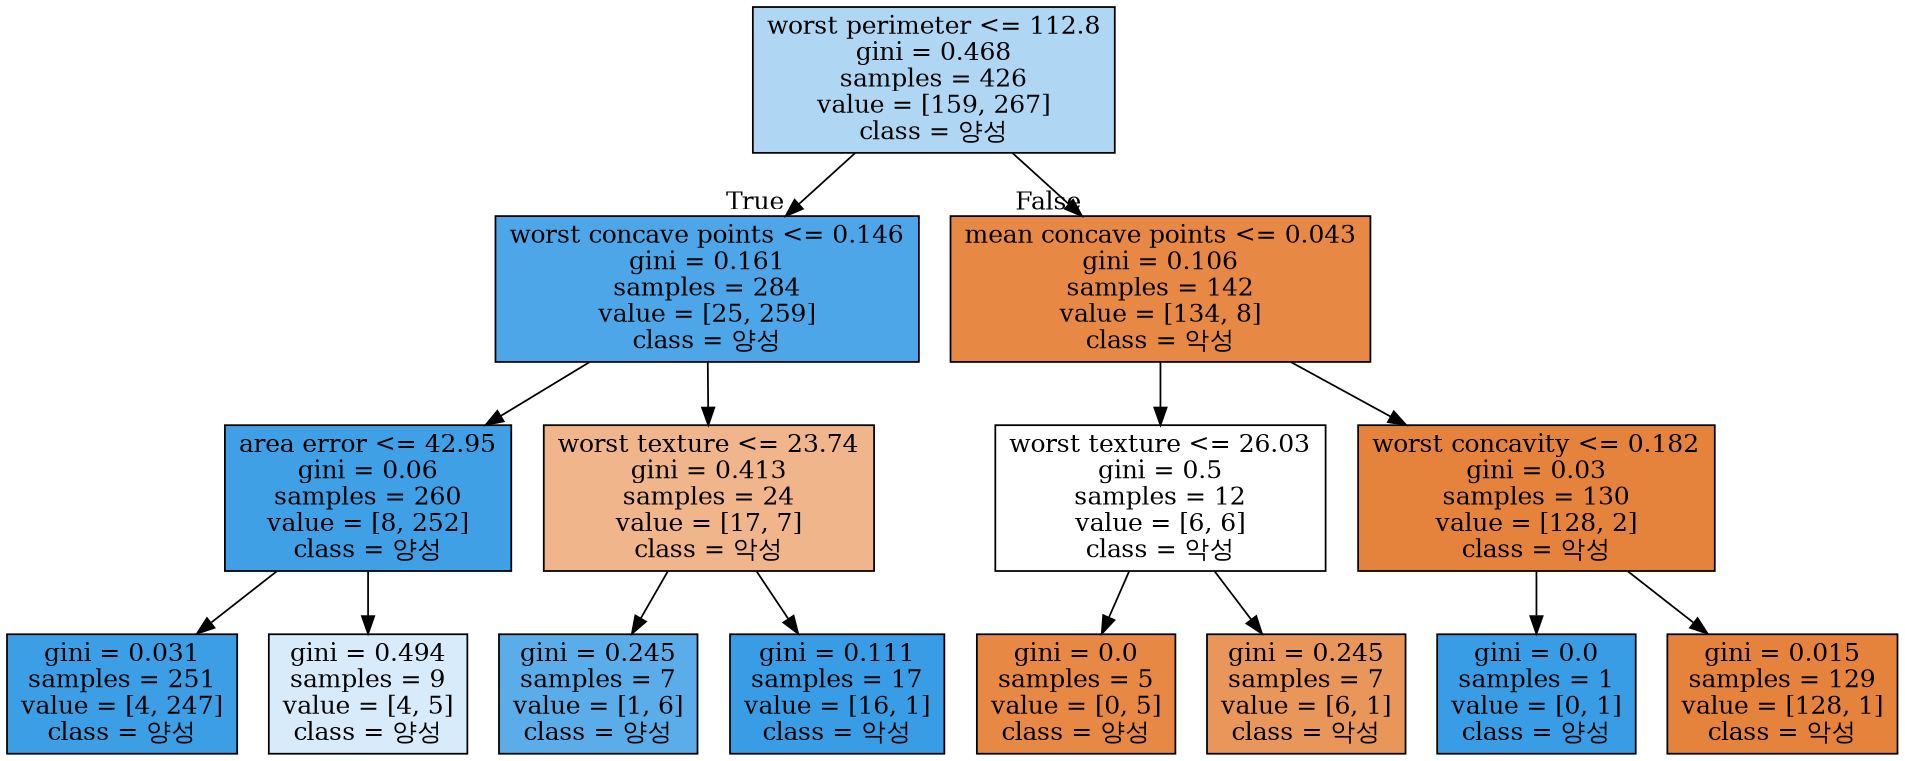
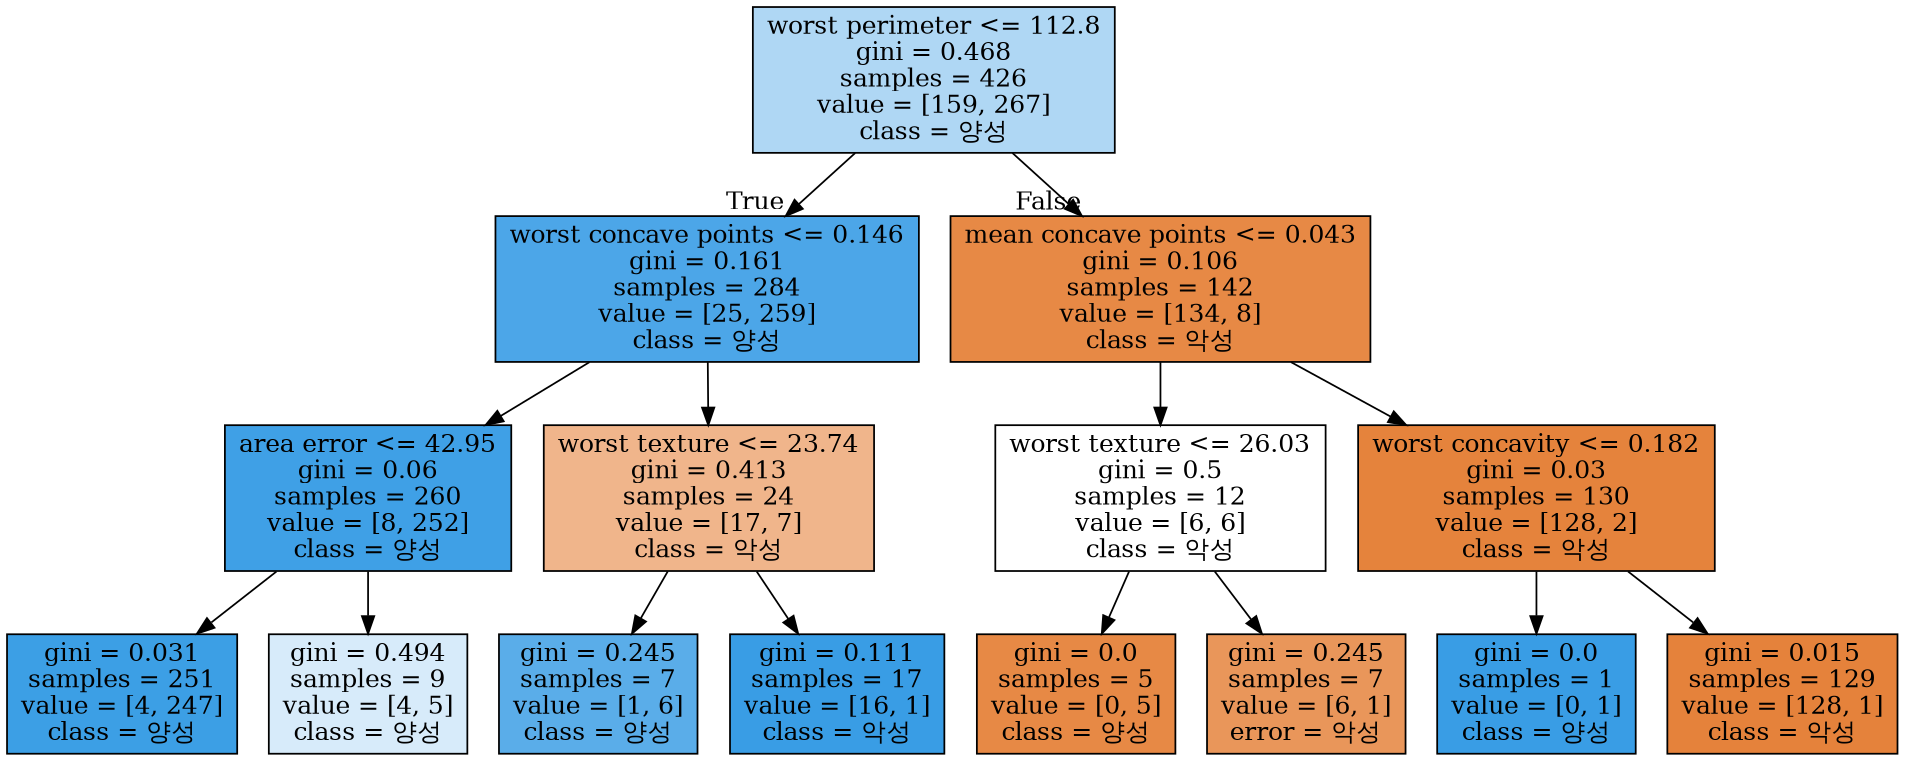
(1306, 694) -> (1306, 694)
